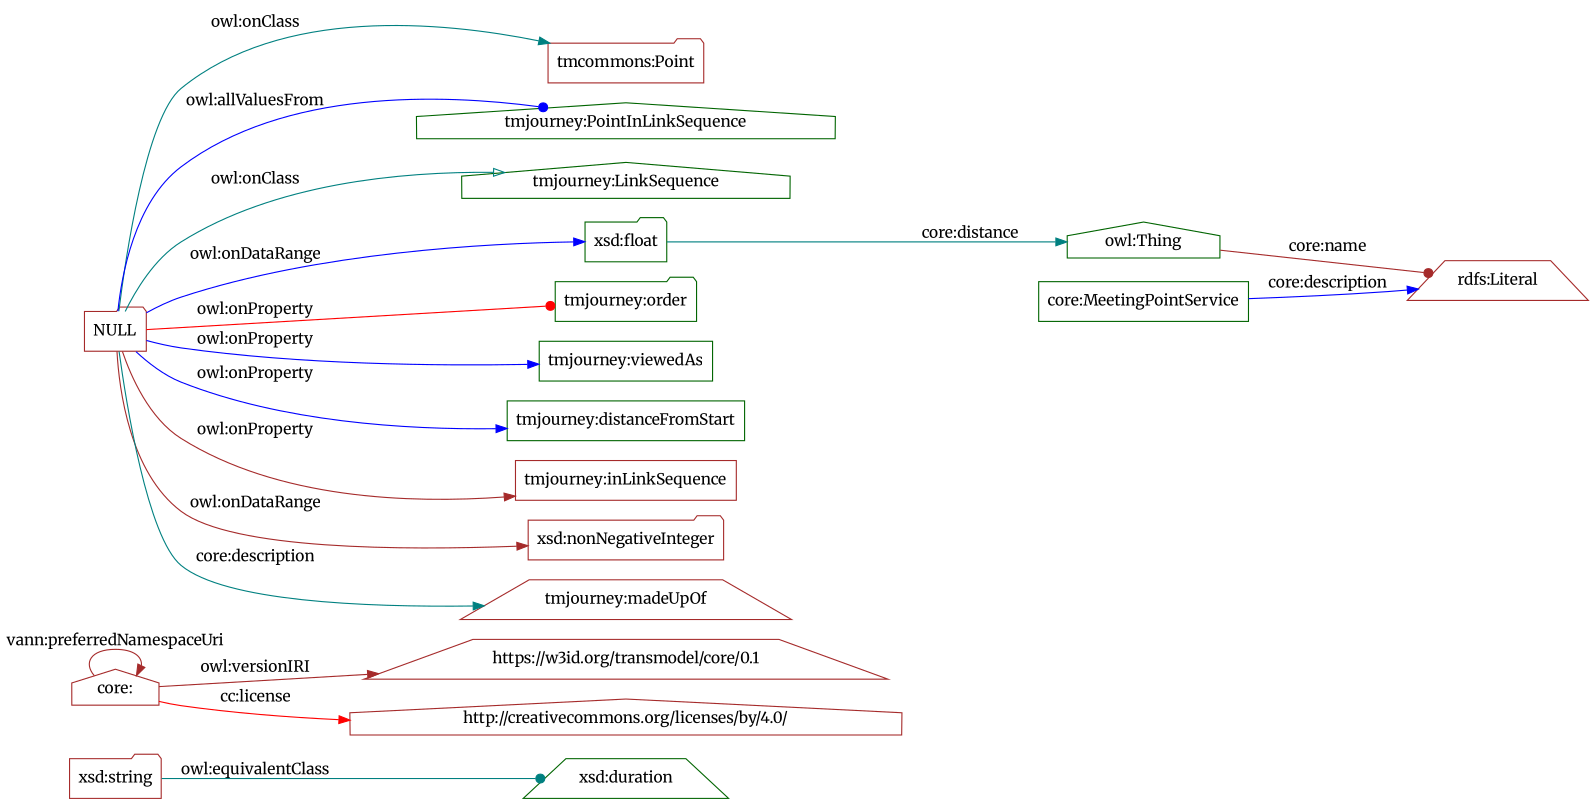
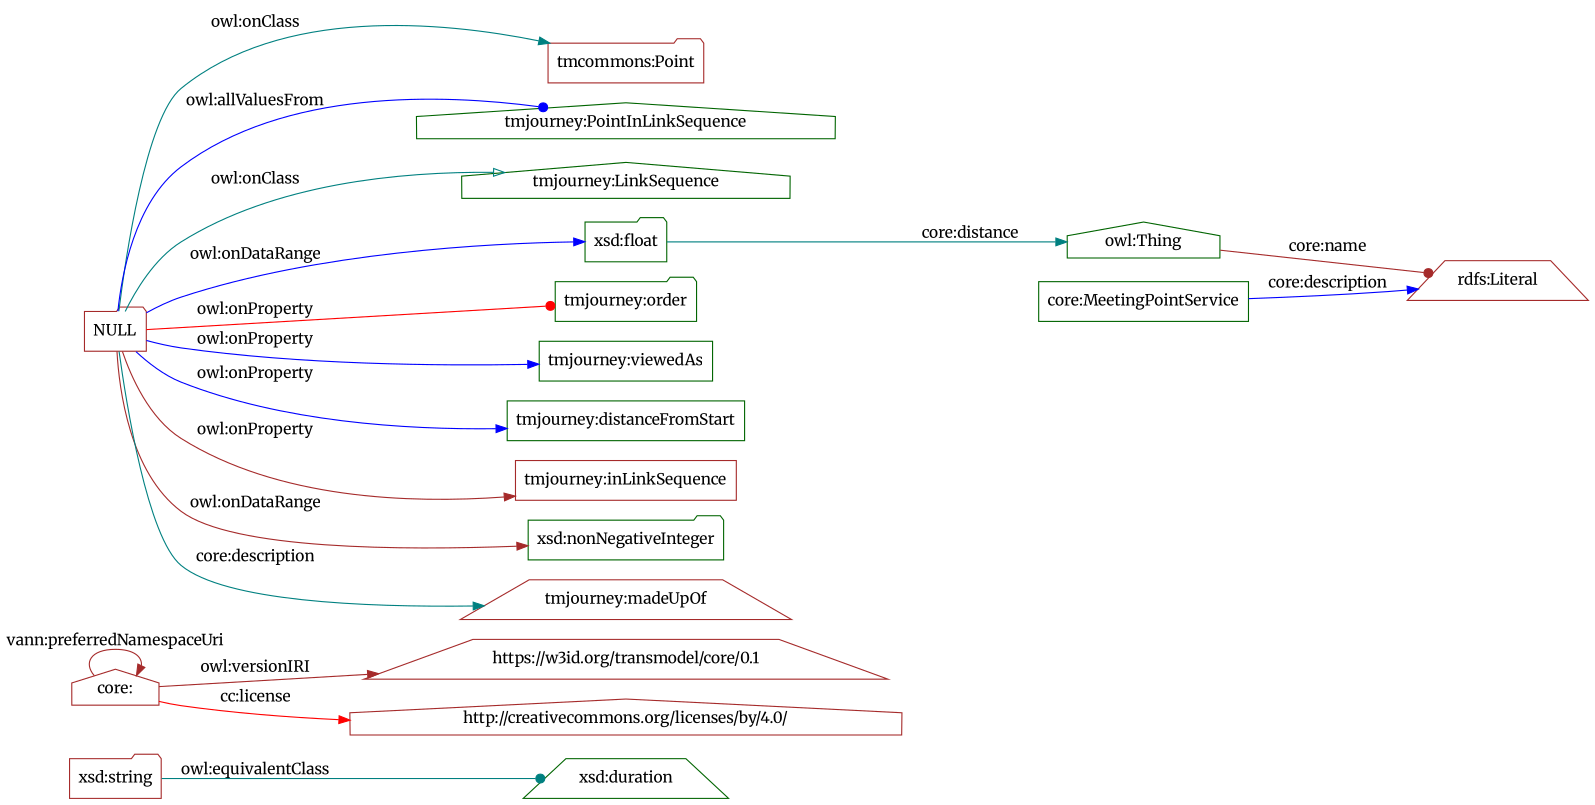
(626, 540) -> (626, 540)
